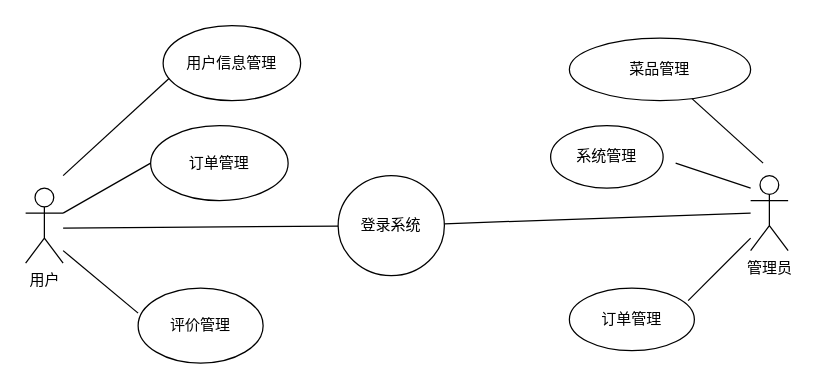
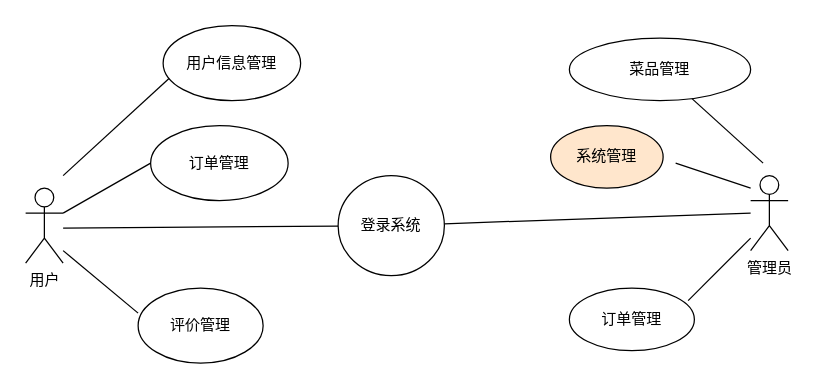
(607, 157) -> (607, 157)
